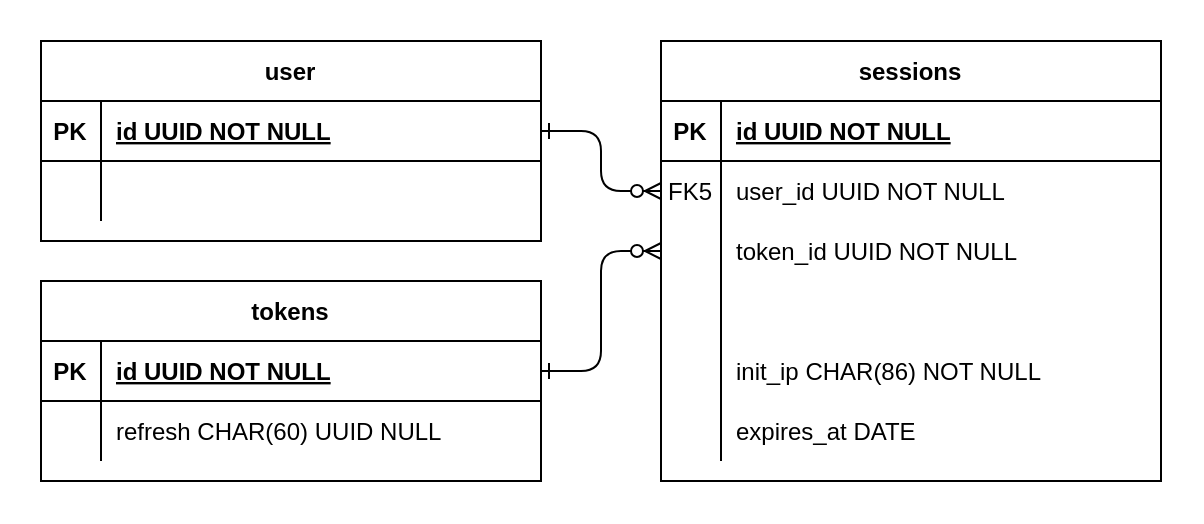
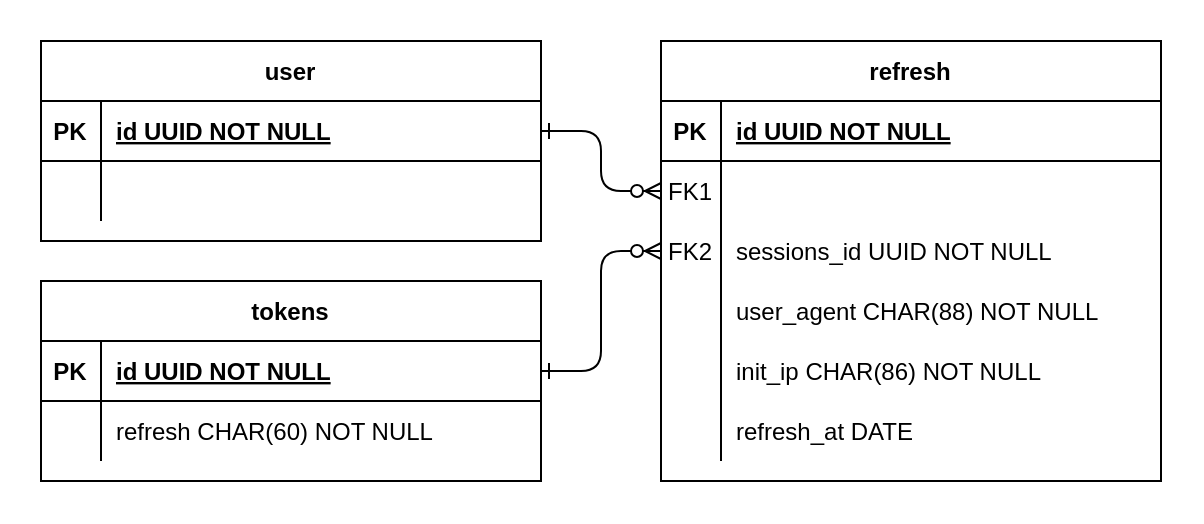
(910, 72) -> (910, 72)
(941, 191) -> none
(690, 192) -> (690, 192)
none -> (691, 251)
(871, 252) -> (888, 252)
none -> (941, 311)
(281, 432) -> (275, 432)
(831, 432) -> (834, 432)
